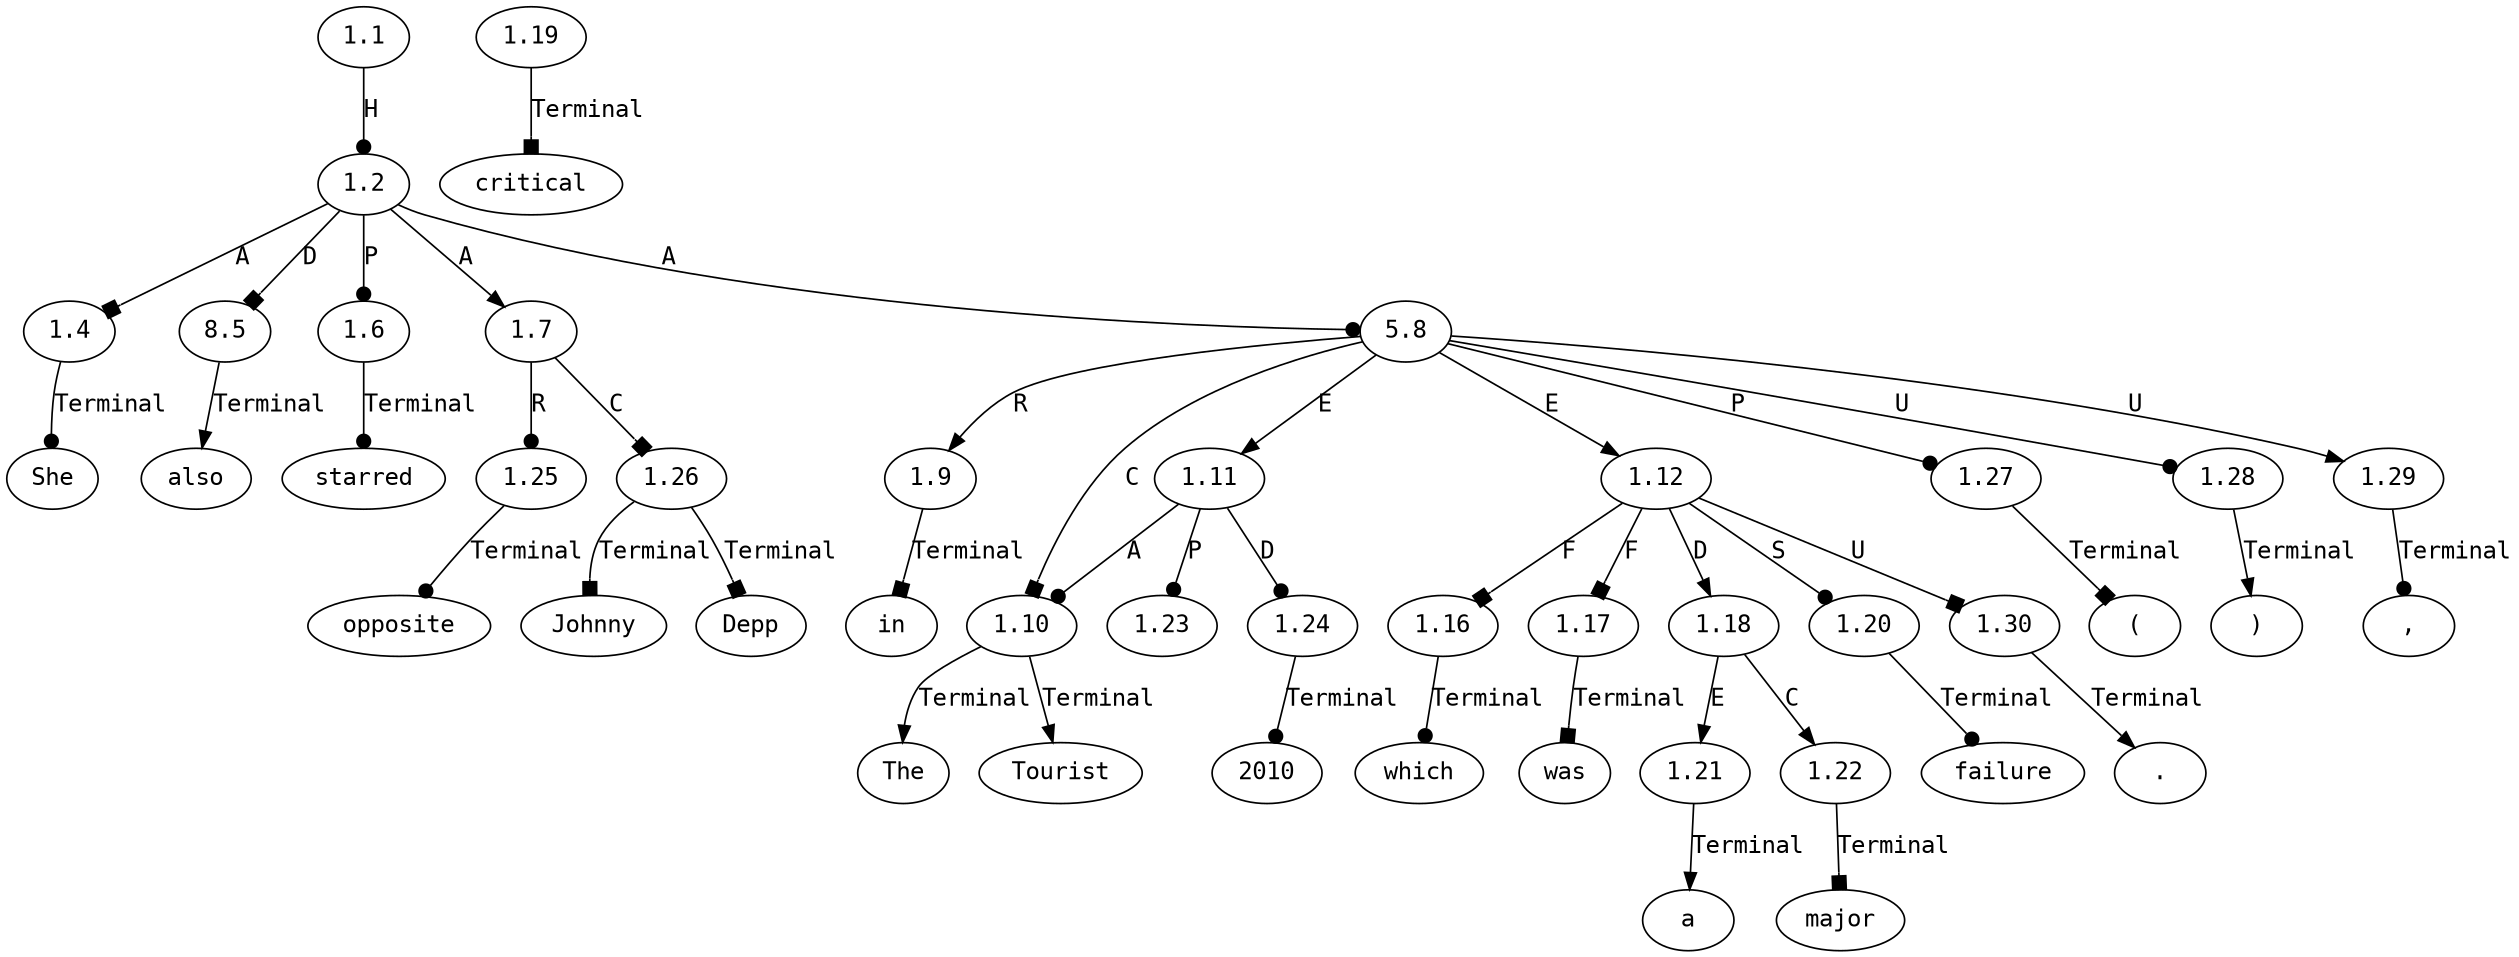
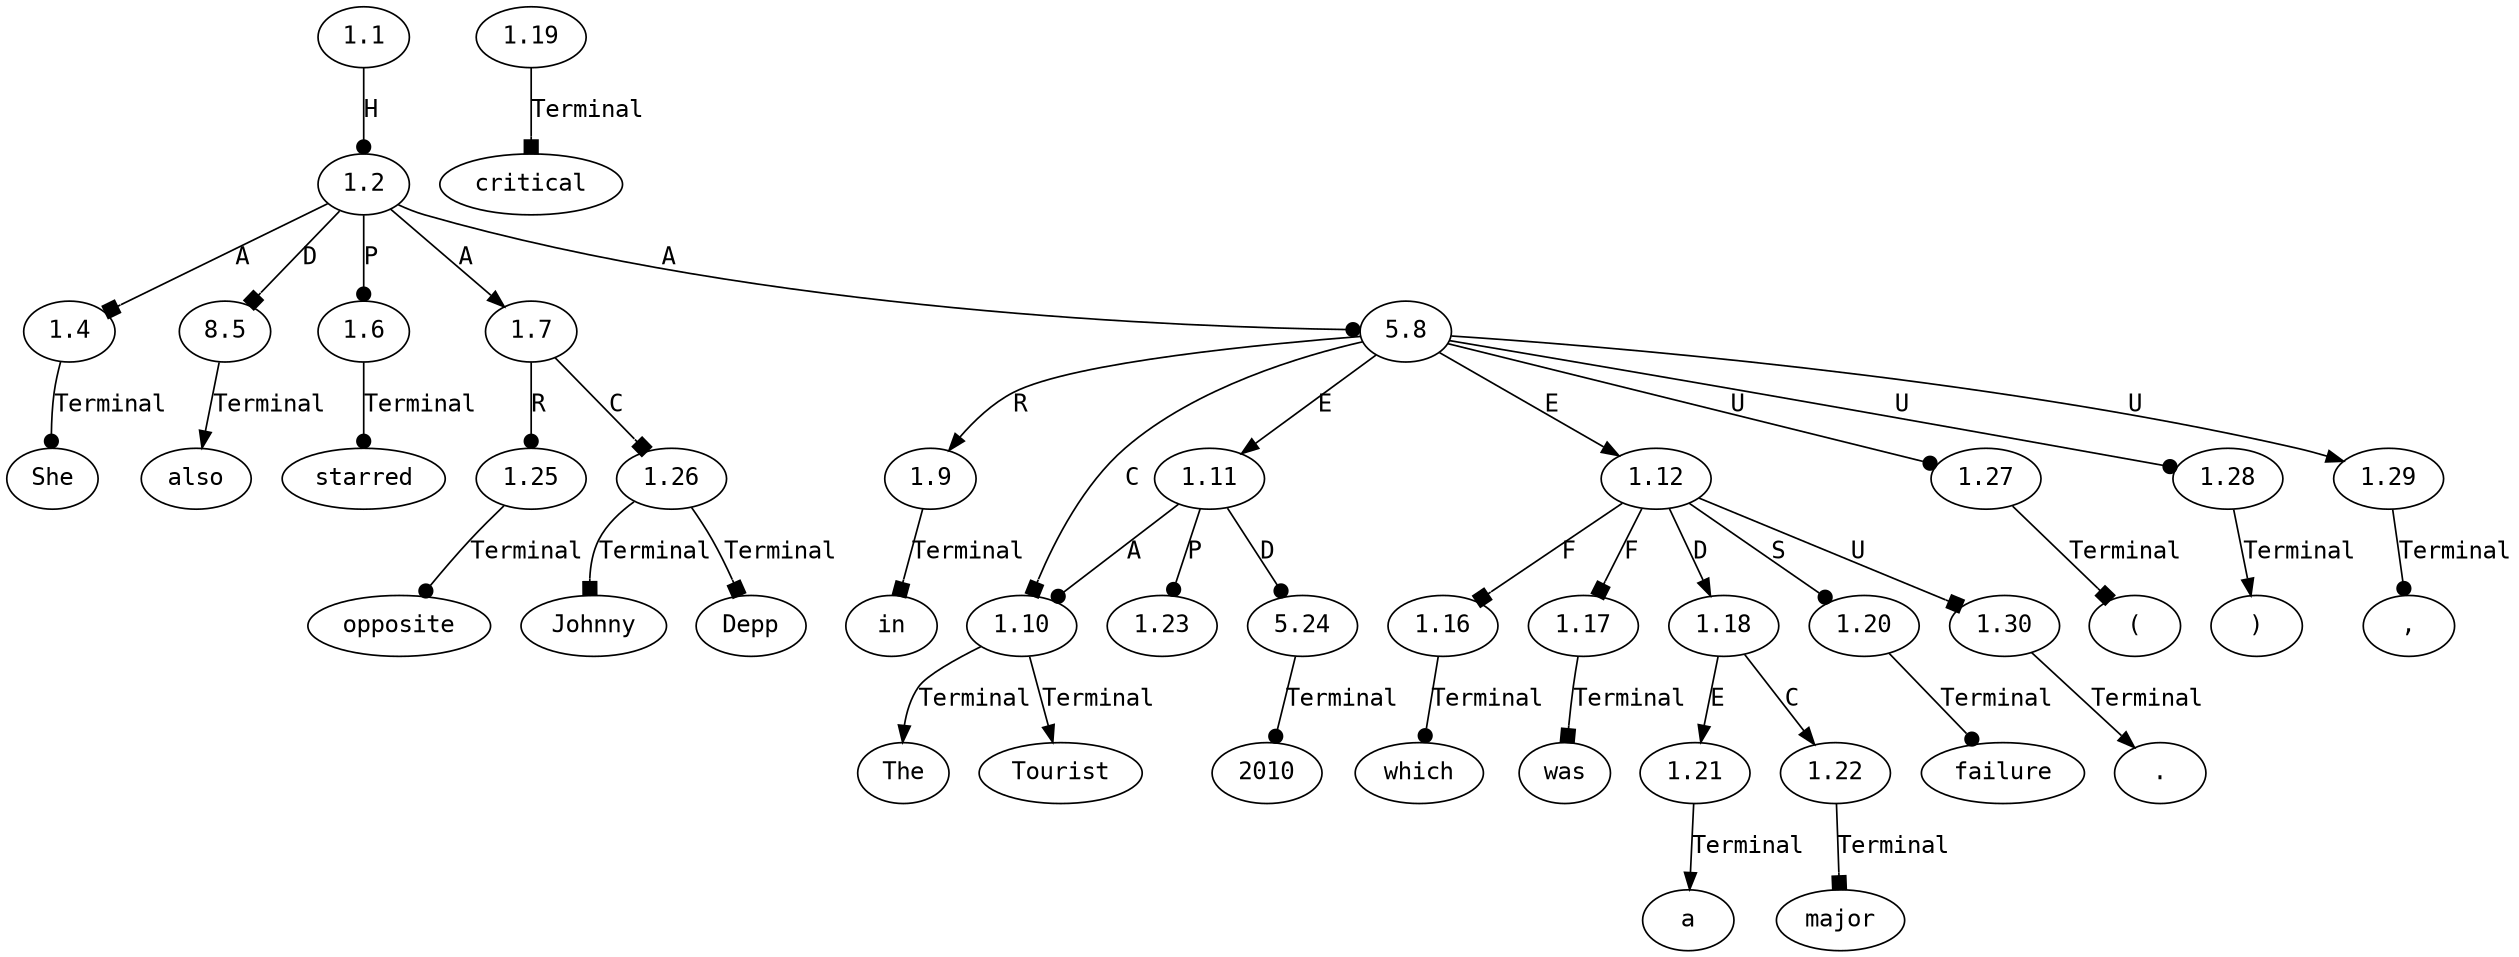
(1738, 405) -> (1738, 405)
(1303, 626) -> (1303, 626)
